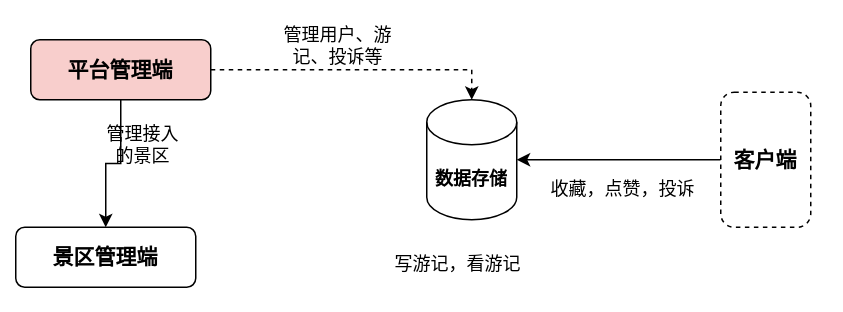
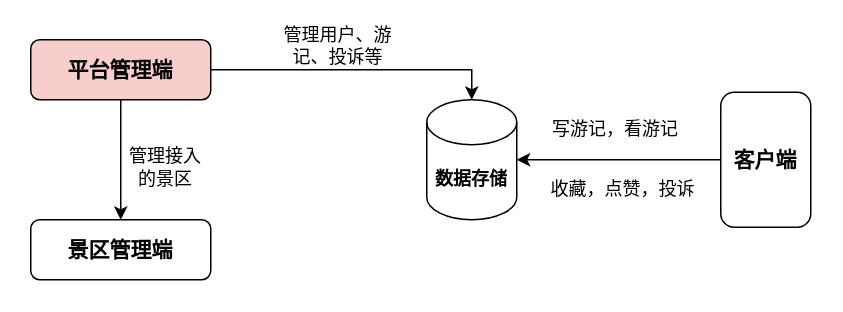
(352, 70) -> (352, 70)
(143, 145) -> (166, 167)
(766, 160) -> (766, 160)
(106, 257) -> (121, 250)
(458, 265) -> (616, 130)
